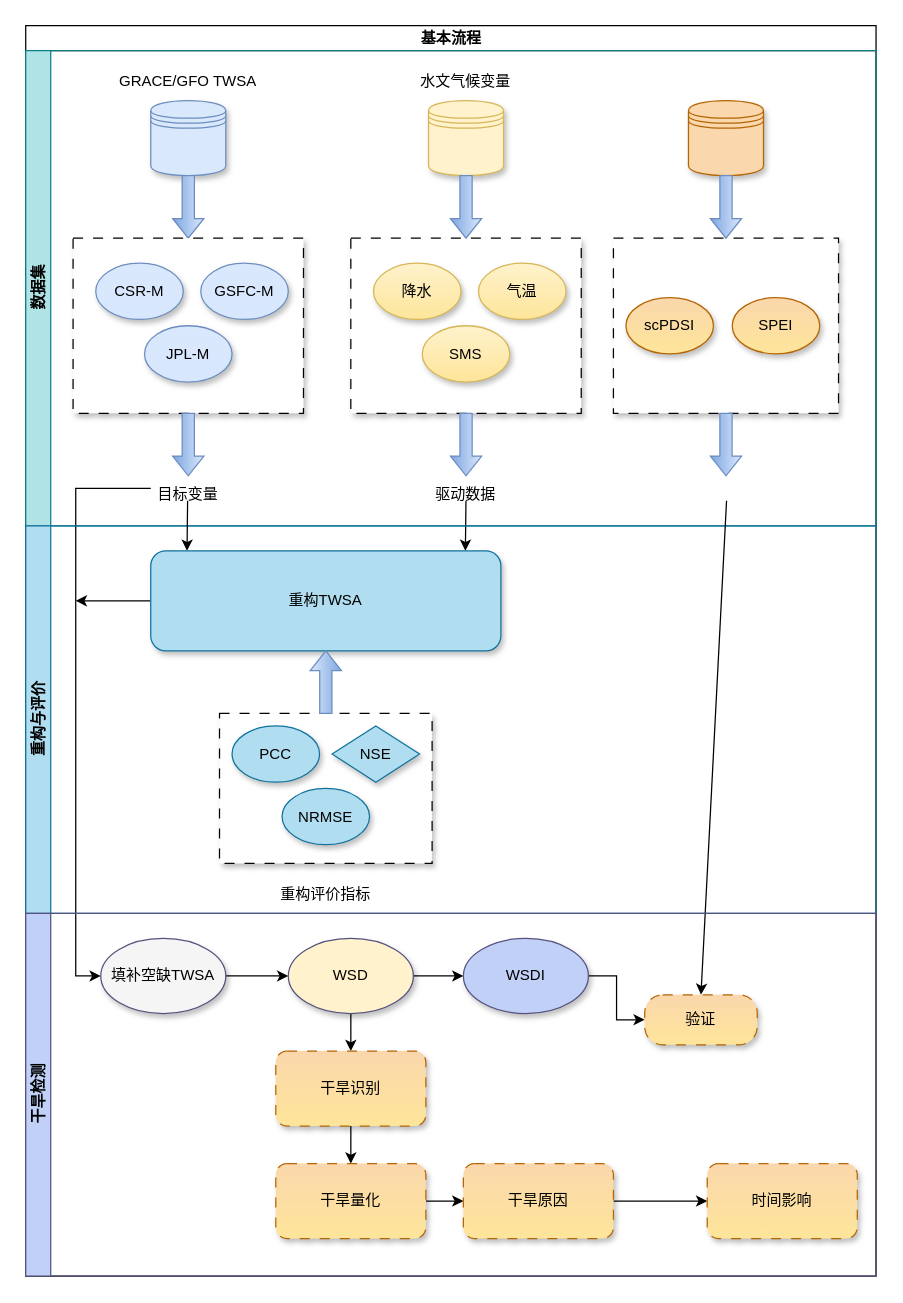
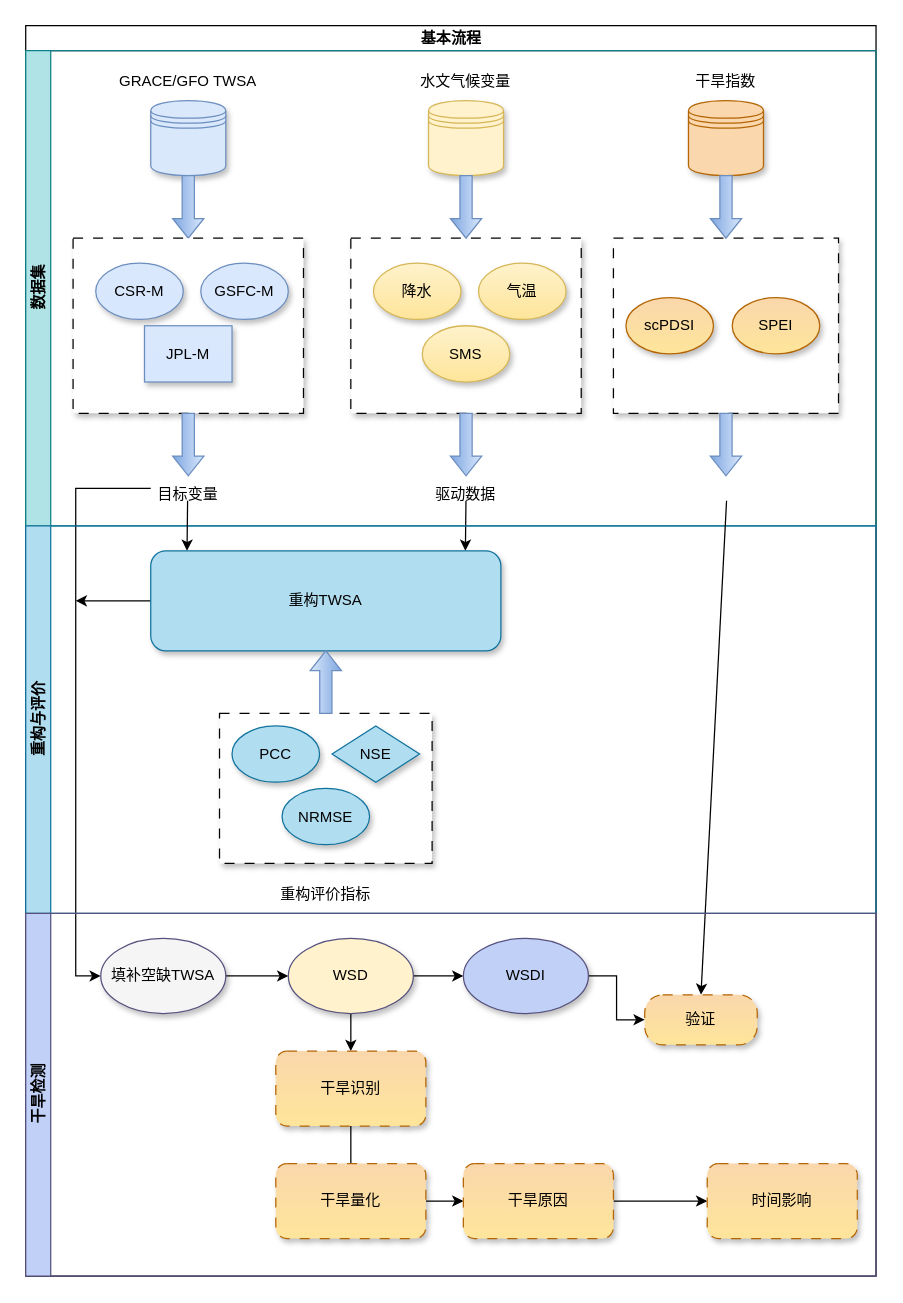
none -> (726, 82)
(188, 354) -> (188, 354)
(351, 1153) -> (351, 1157)
